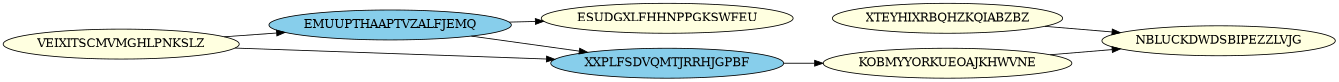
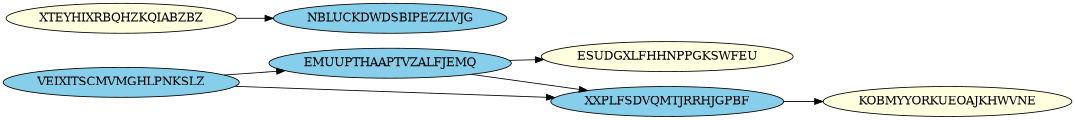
(1219, 41) -> (390, 18)
(121, 44) -> (121, 82)
(1081, 52) -> none
